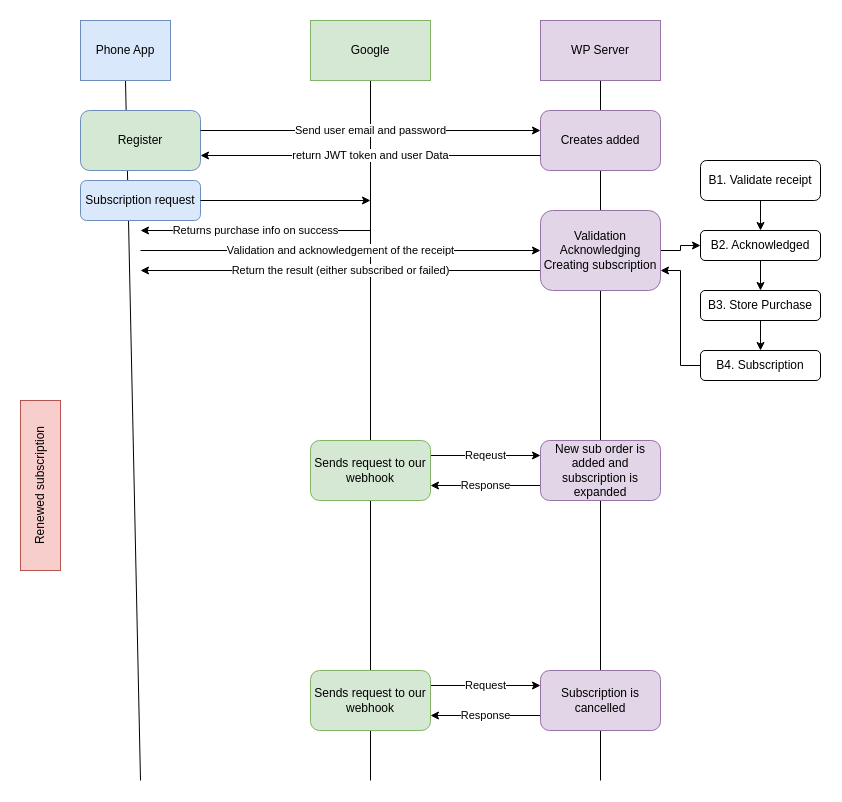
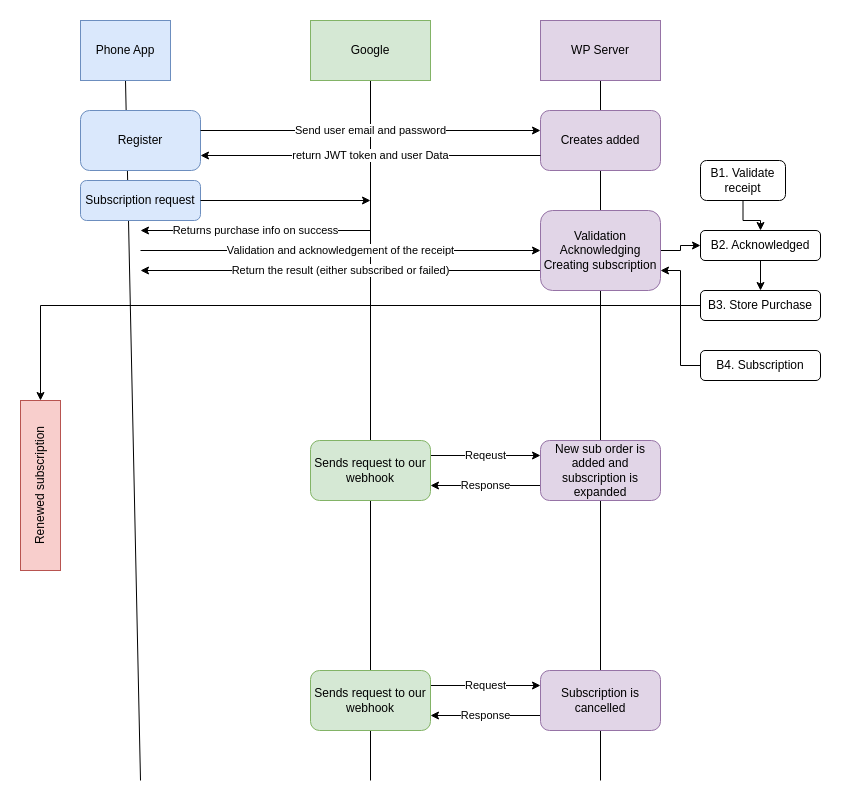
(141, 141) -> (141, 141)
(761, 181) -> (743, 181)
(761, 340) -> (327, 306)
